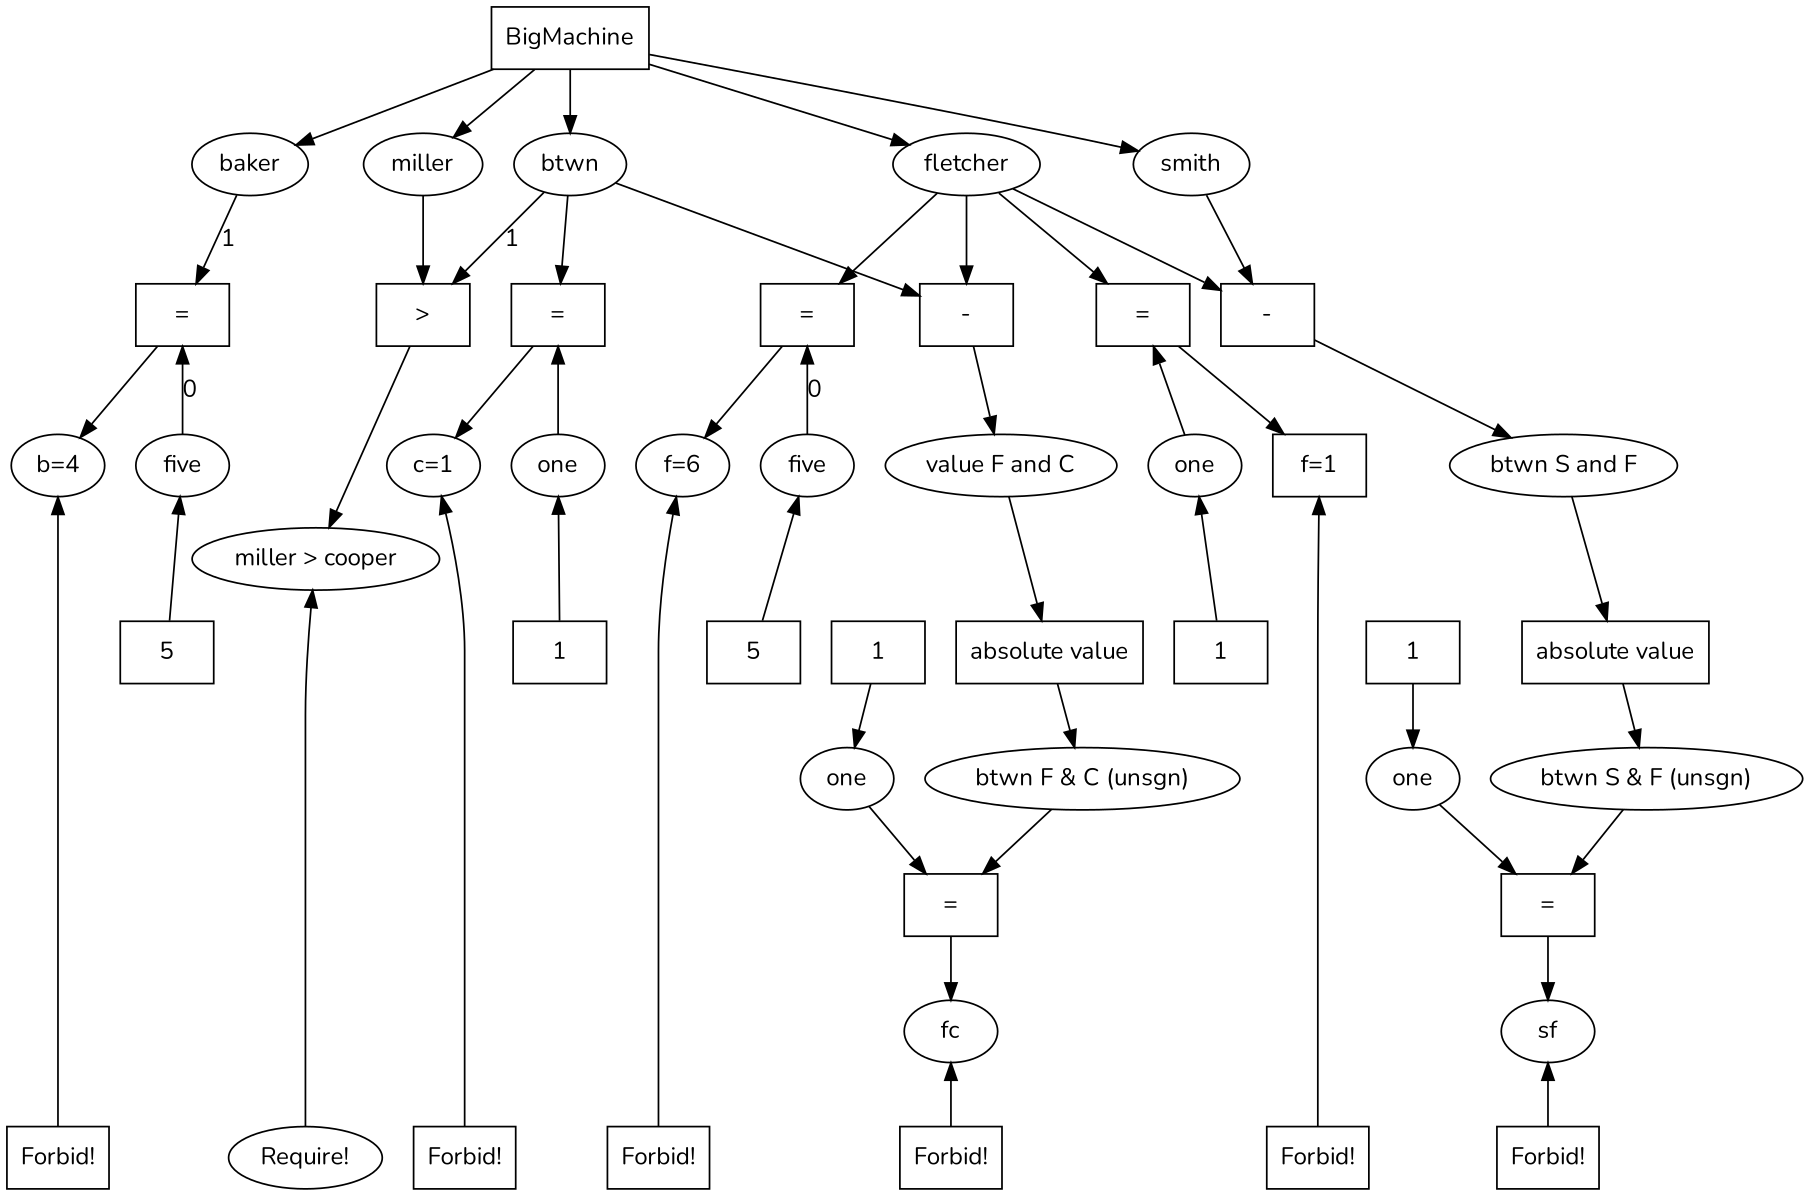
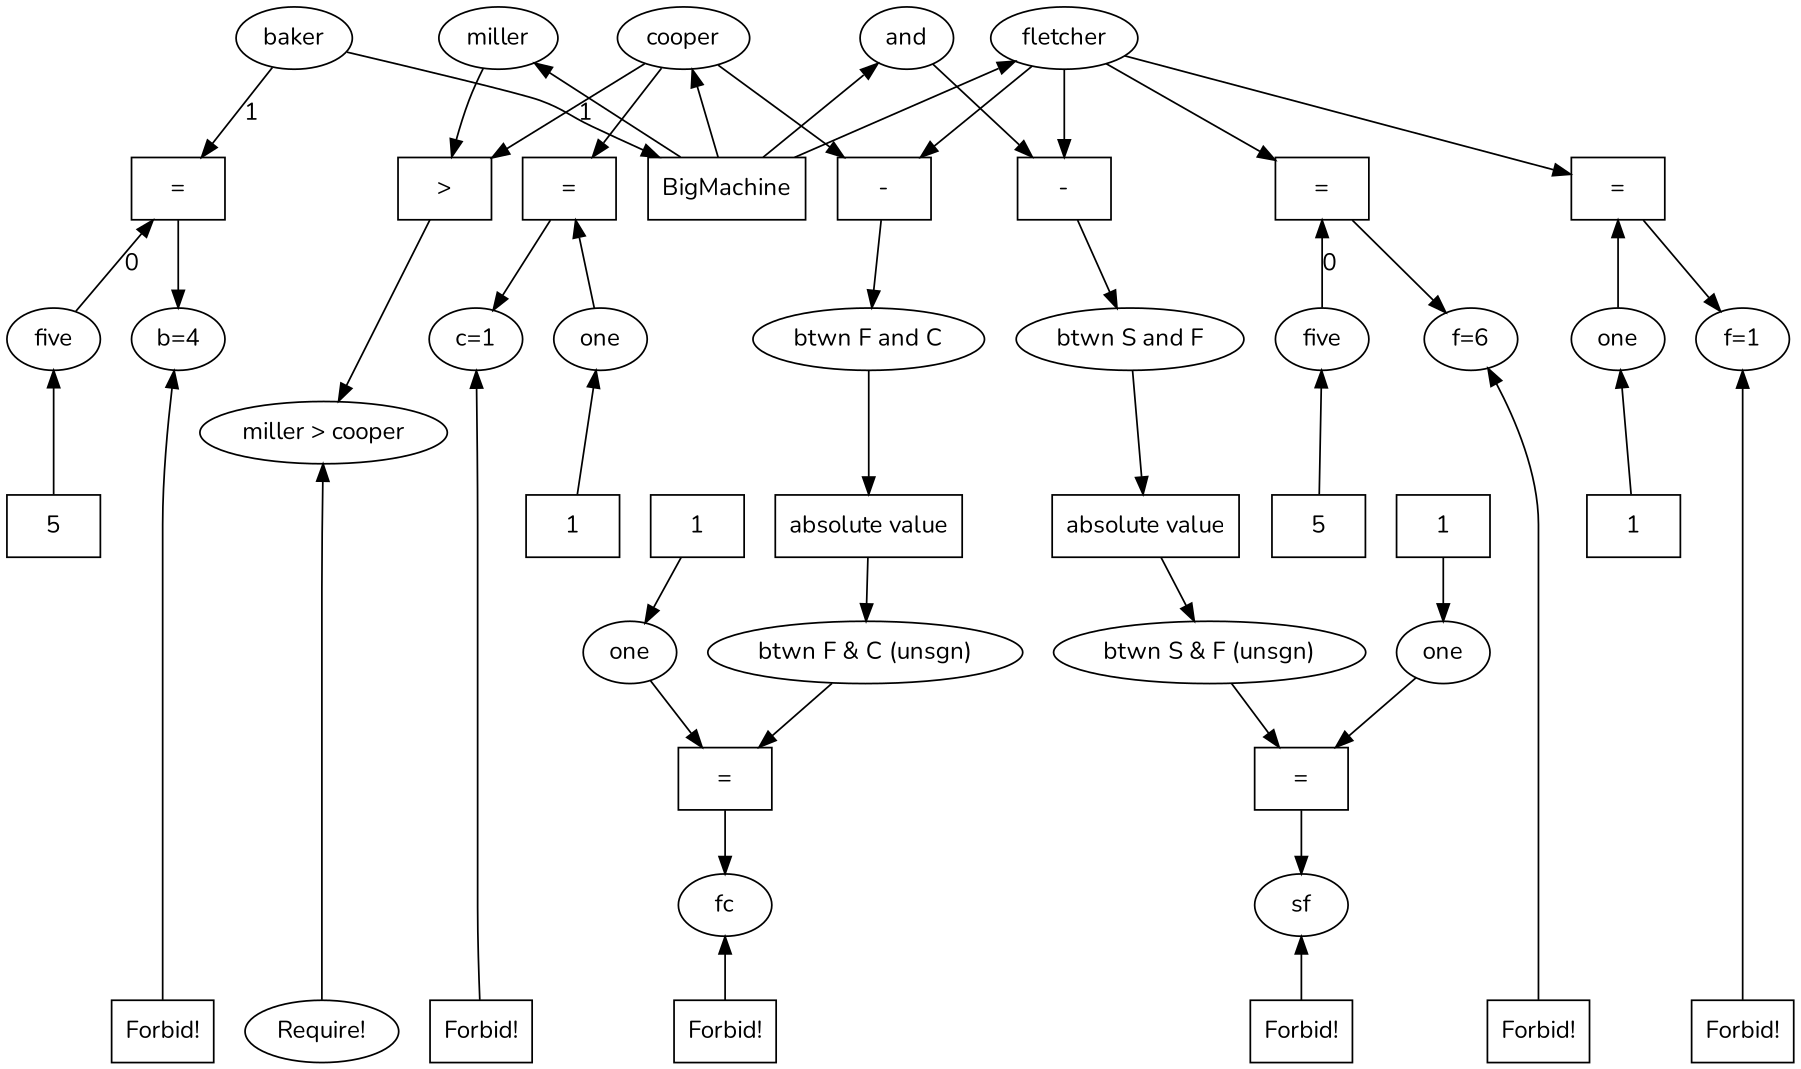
(403, 104) -> (499, 89)
(570, 164) -> (684, 38)
(1191, 164) -> (907, 38)
(1001, 466) -> (869, 339)
(1320, 466) -> (1743, 339)
